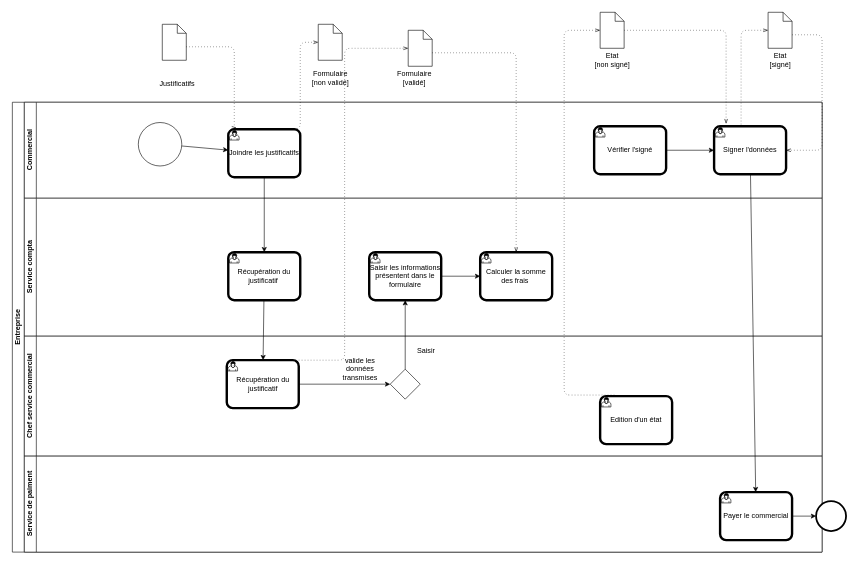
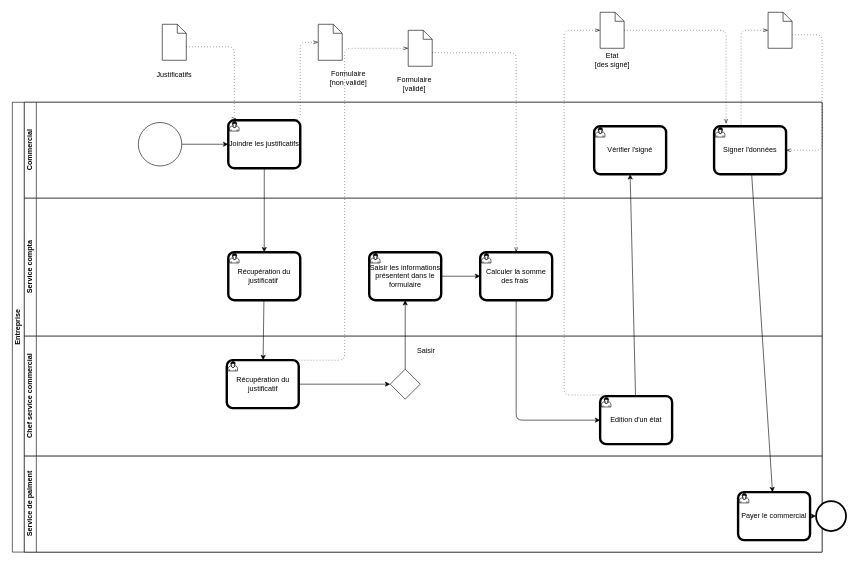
(613, 60) -> (613, 60)
(780, 60) -> none
(330, 78) -> (348, 78)
(414, 78) -> (414, 84)
(177, 84) -> (174, 75)
(708, 150) -> none
(264, 153) -> (264, 144)
none -> (631, 188)
(360, 369) -> none
none -> (516, 415)
(756, 516) -> (774, 516)
